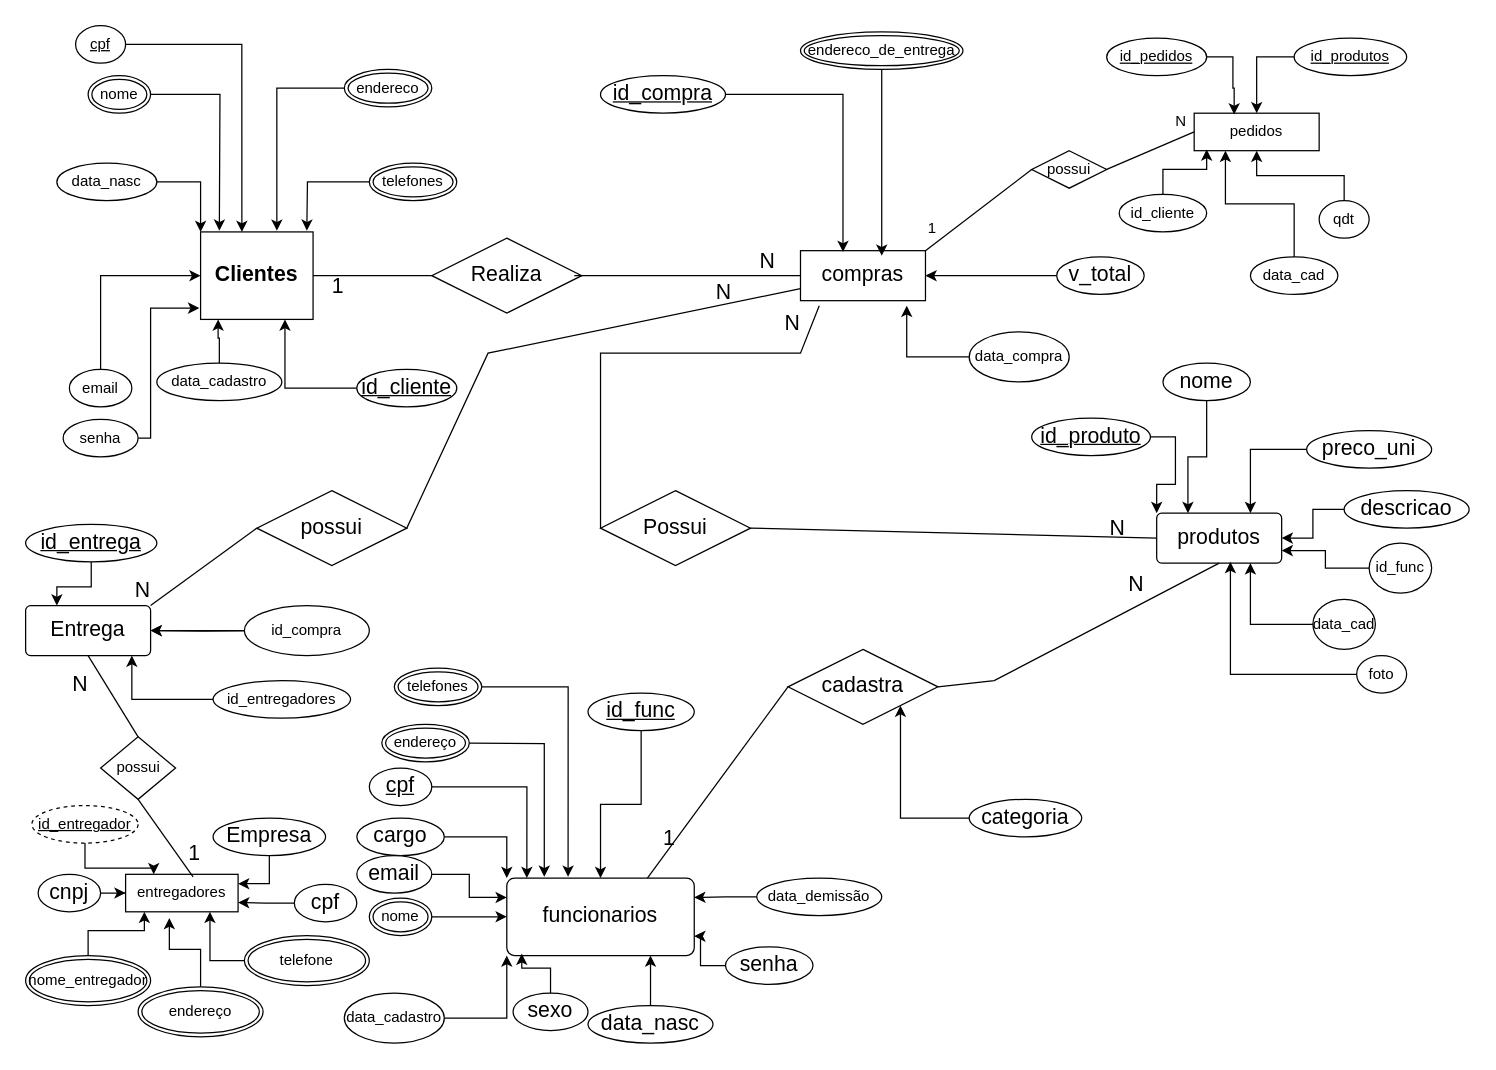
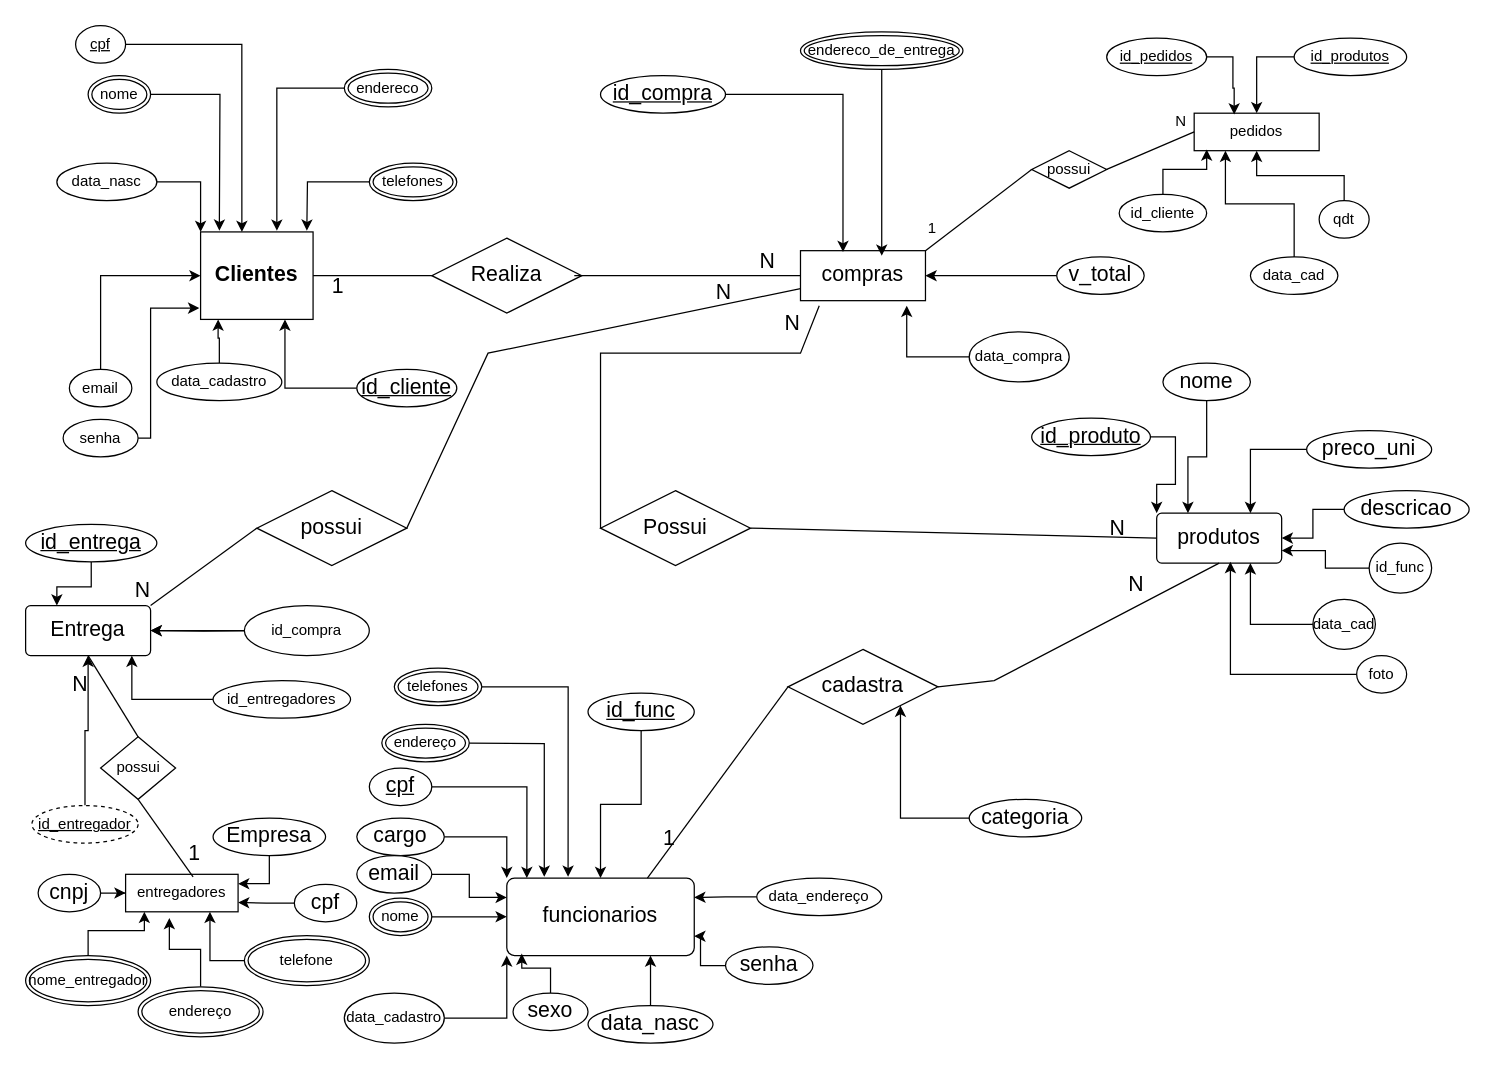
(107, 868) -> (85, 734)
(819, 897) -> (819, 897)
